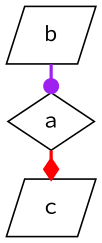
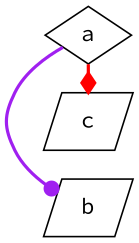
(51, 72) -> (8, 111)
